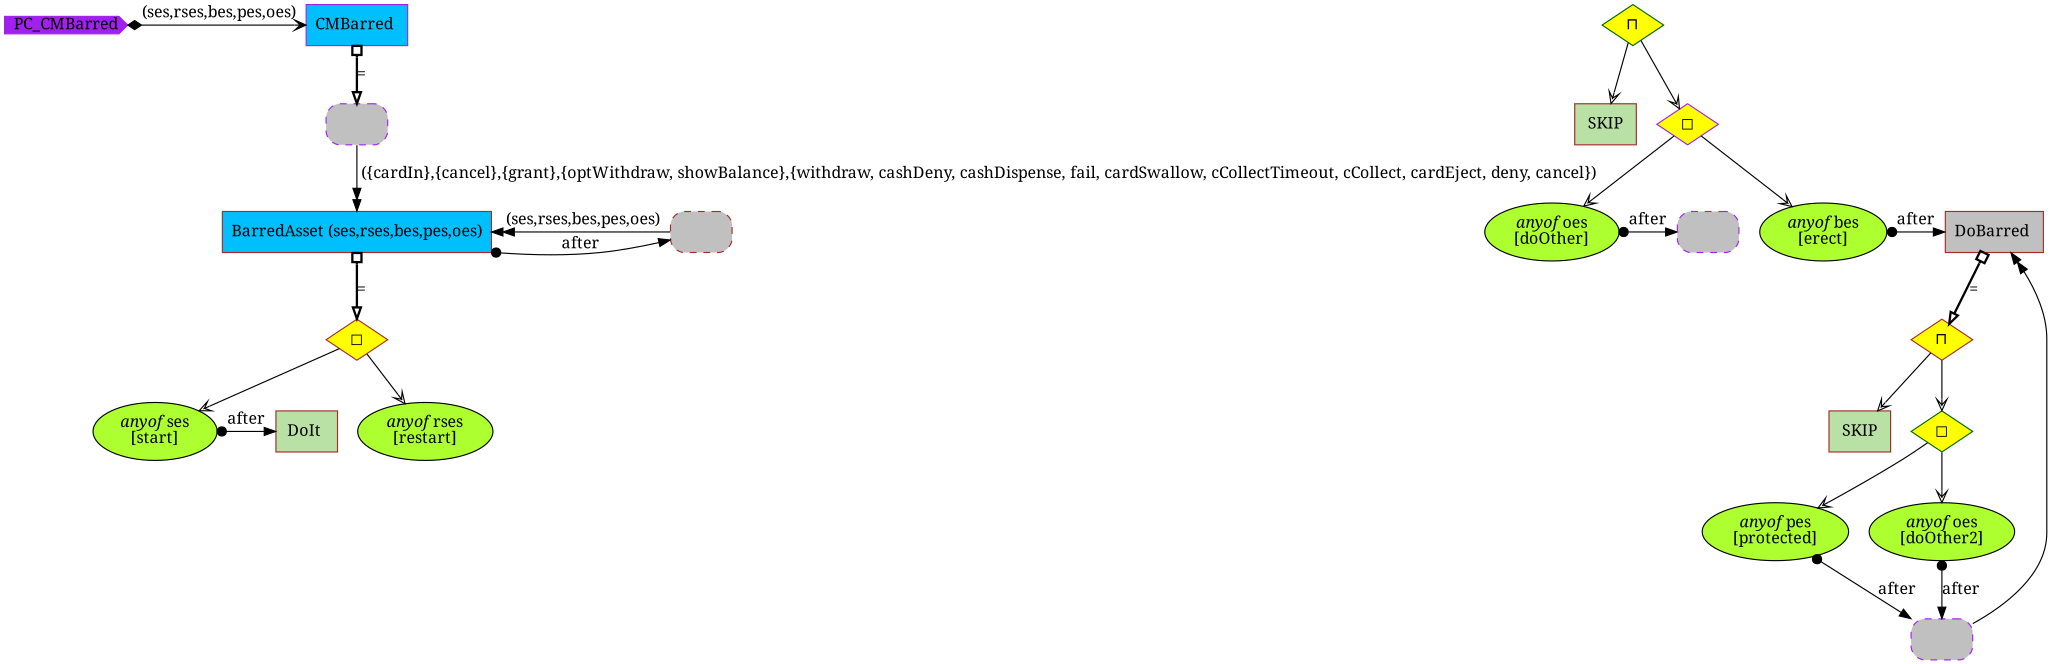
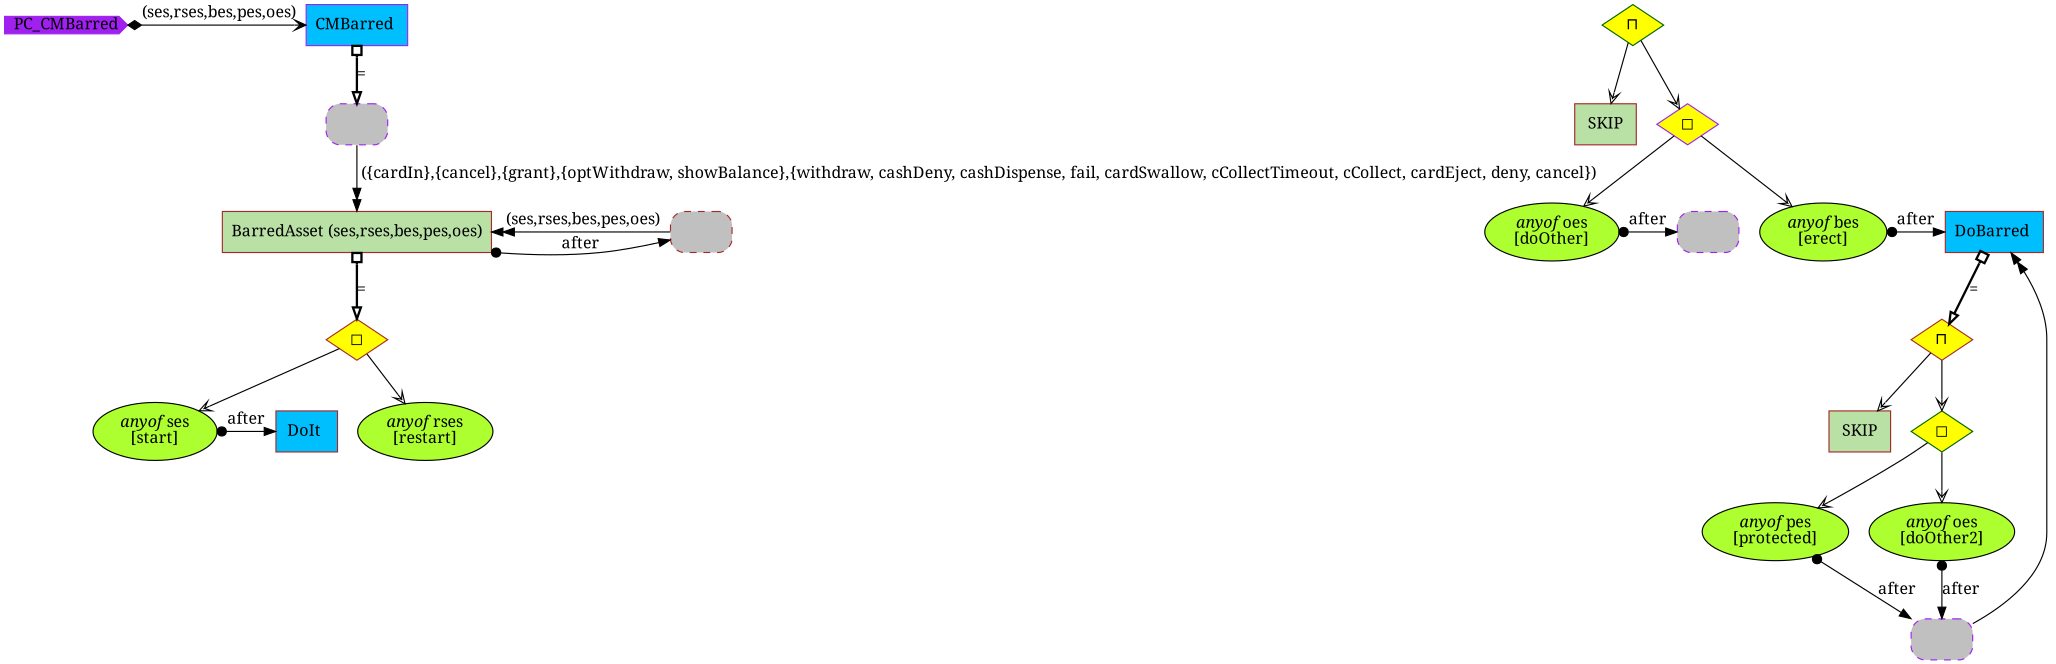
(357, 232) -> (357, 232)
(1994, 232) -> (1994, 232)
(307, 431) -> (307, 431)
